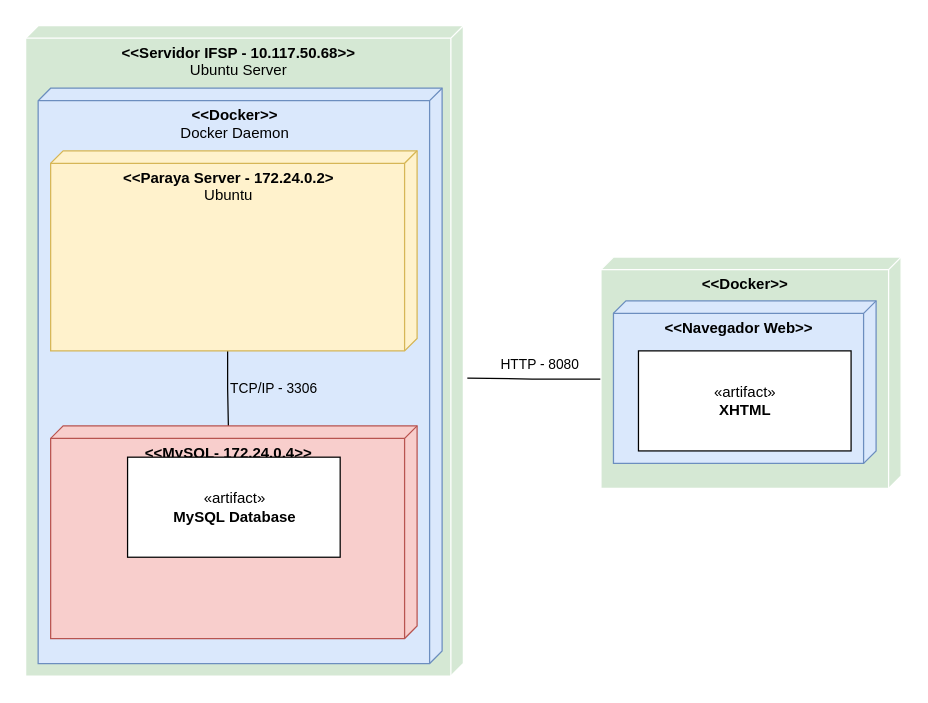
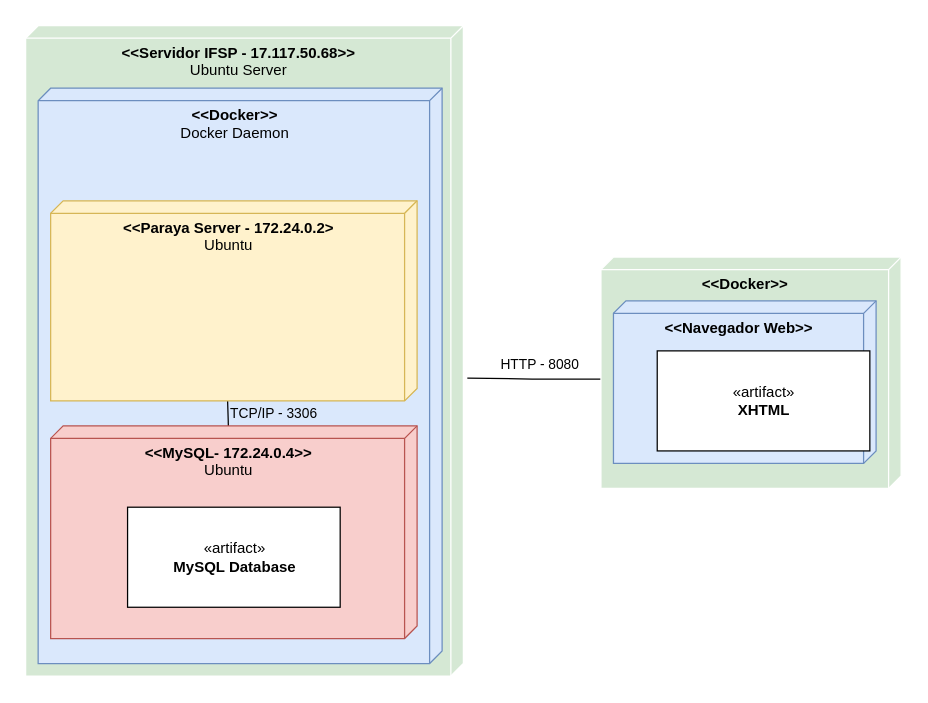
(239, 62) -> (239, 62)
(234, 251) -> (234, 301)
(744, 401) -> (763, 401)
(234, 507) -> (234, 557)
